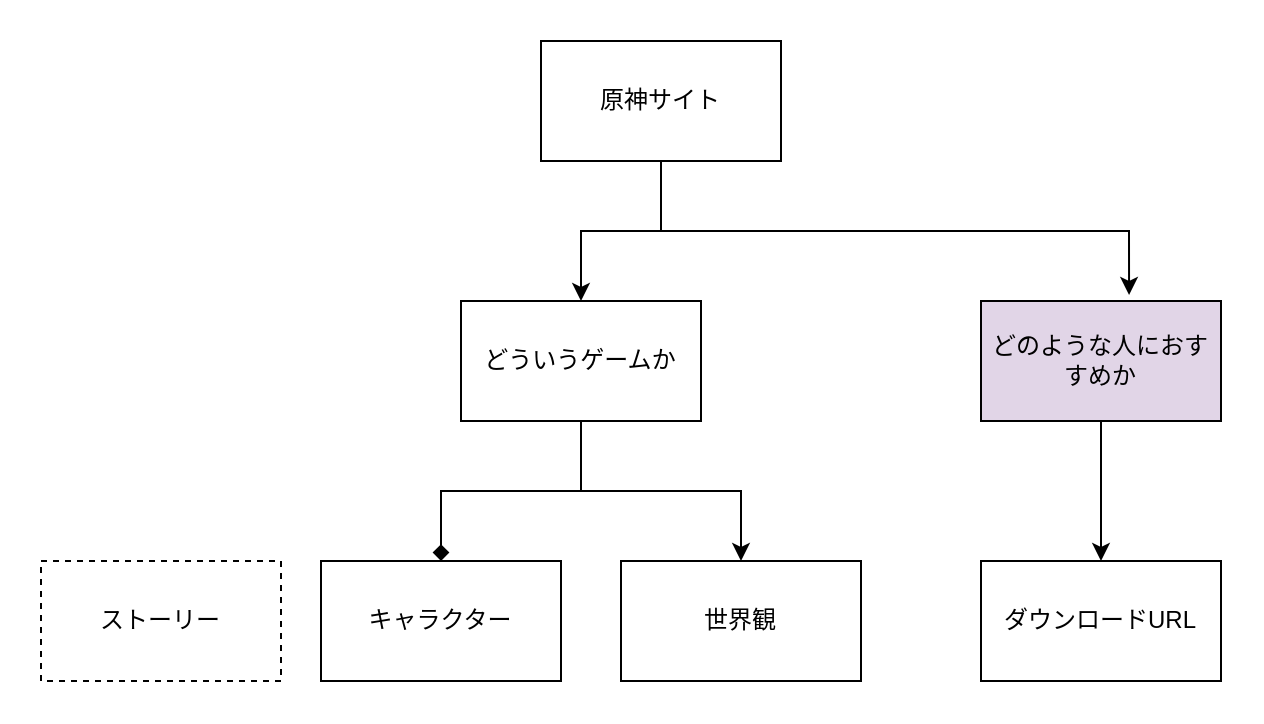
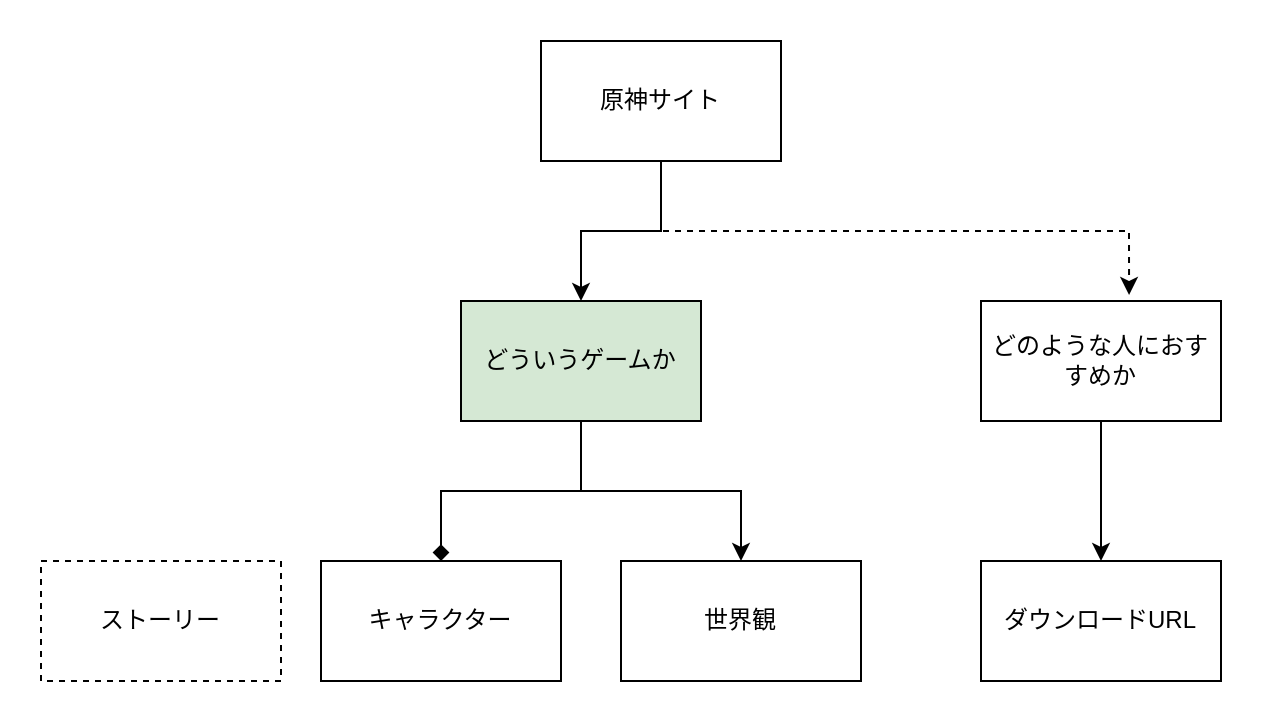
(923, 231) -> (923, 231)
(581, 361) -> (581, 361)
(1101, 361) -> (1101, 361)
